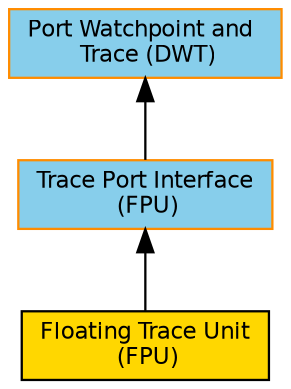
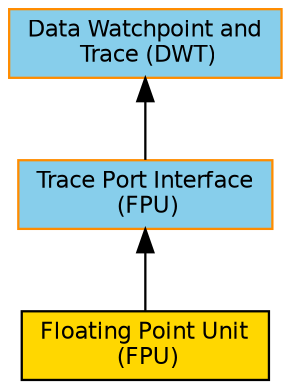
(145, 43) -> (145, 43)
(145, 346) -> (145, 346)
